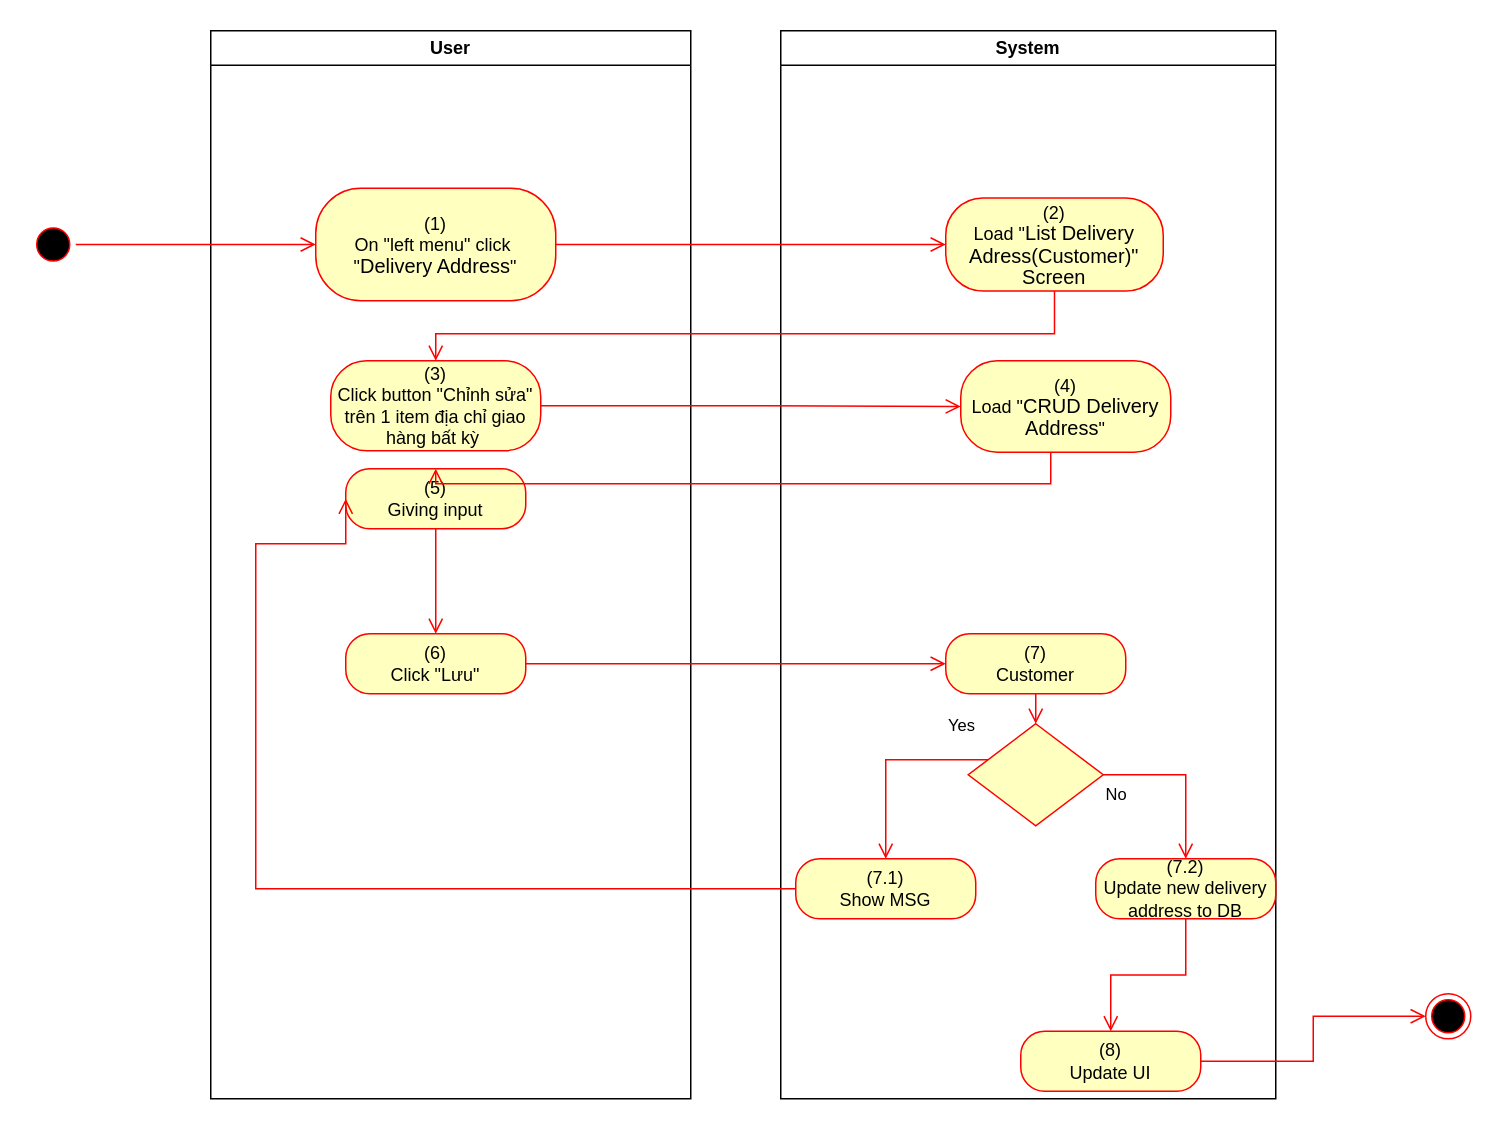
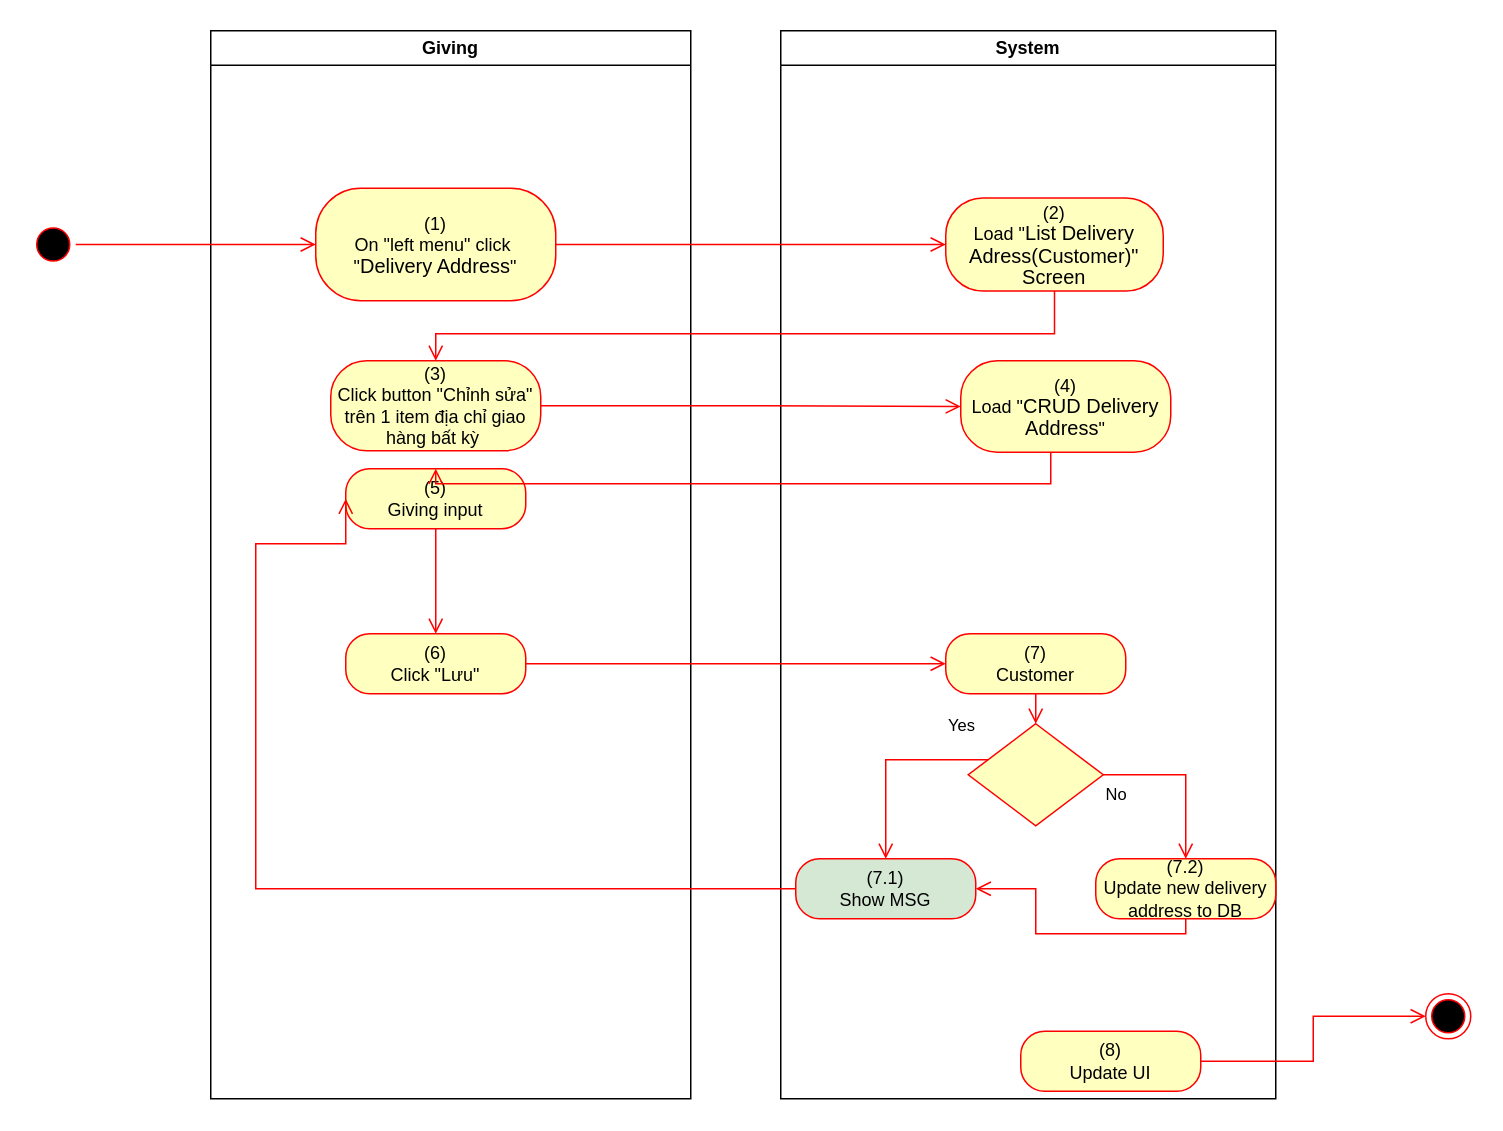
(451, 49) -> (451, 49)
(886, 889) -> (886, 889)
(1145, 975) -> (1062, 934)
